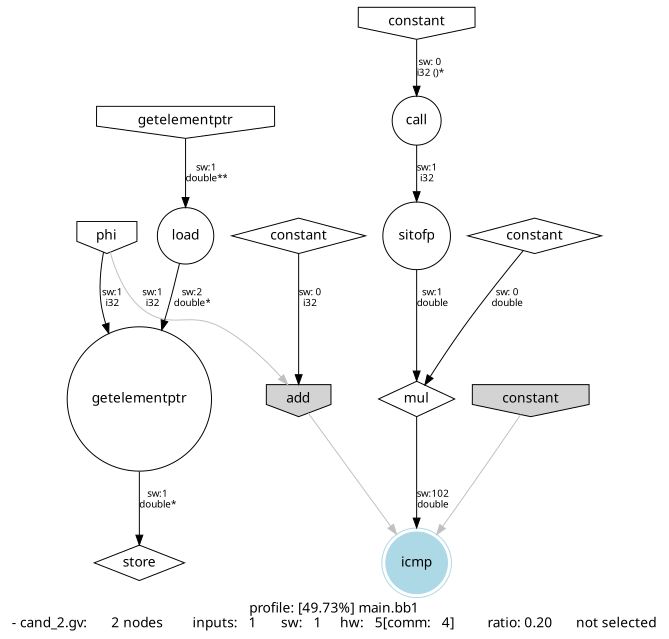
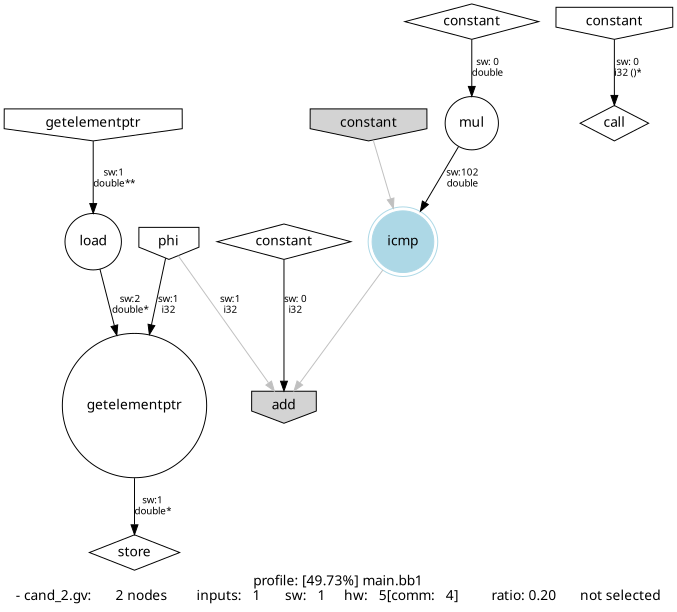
(417, 121) -> (614, 123)
(417, 236) -> none
(417, 399) -> (472, 123)
(349, 470) -> (341, 326)
